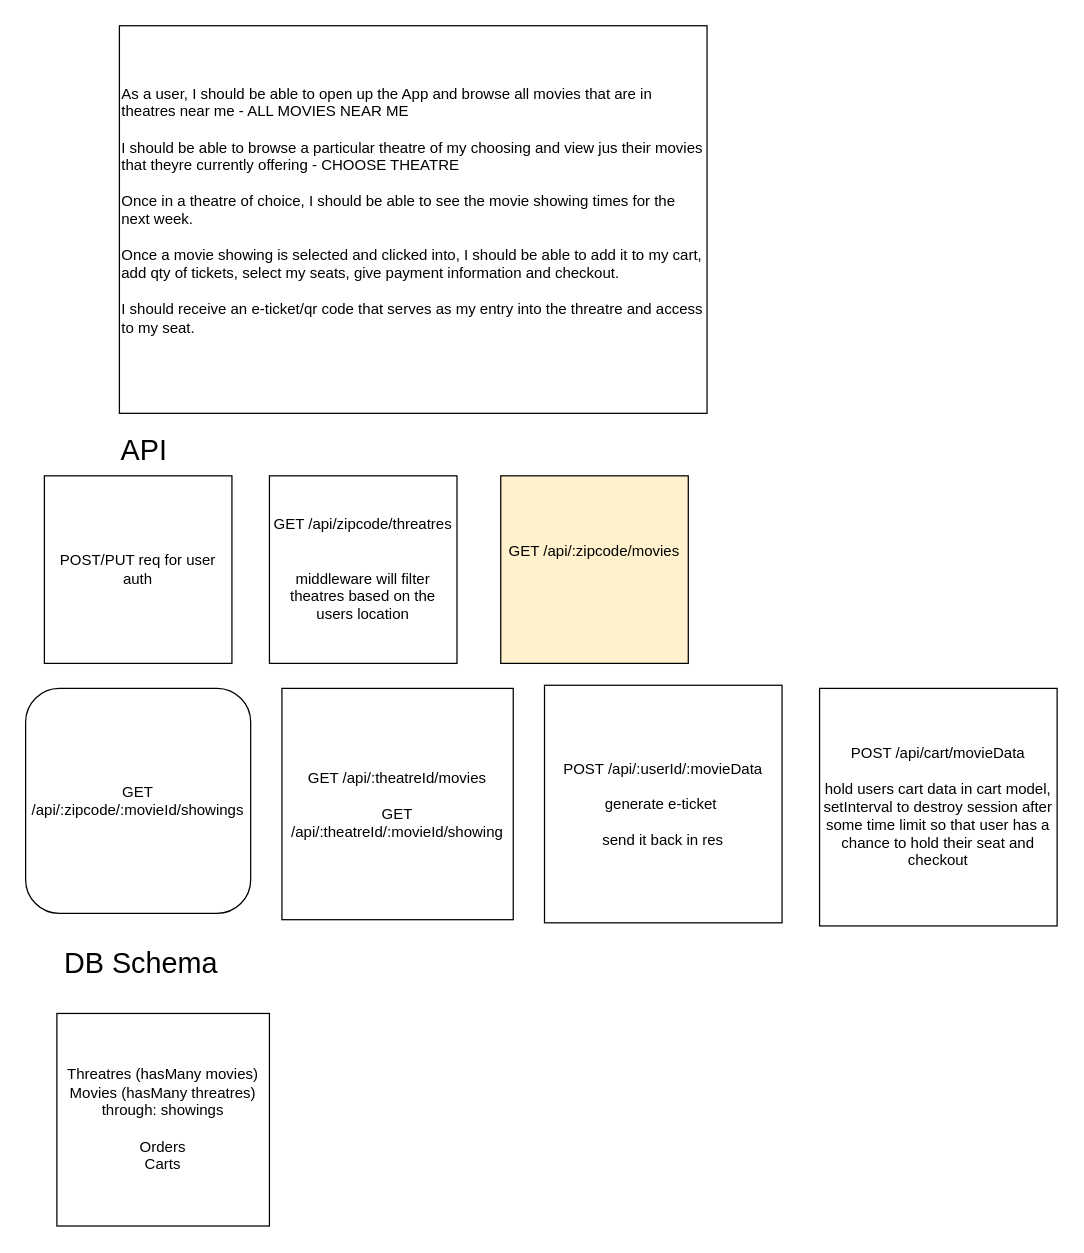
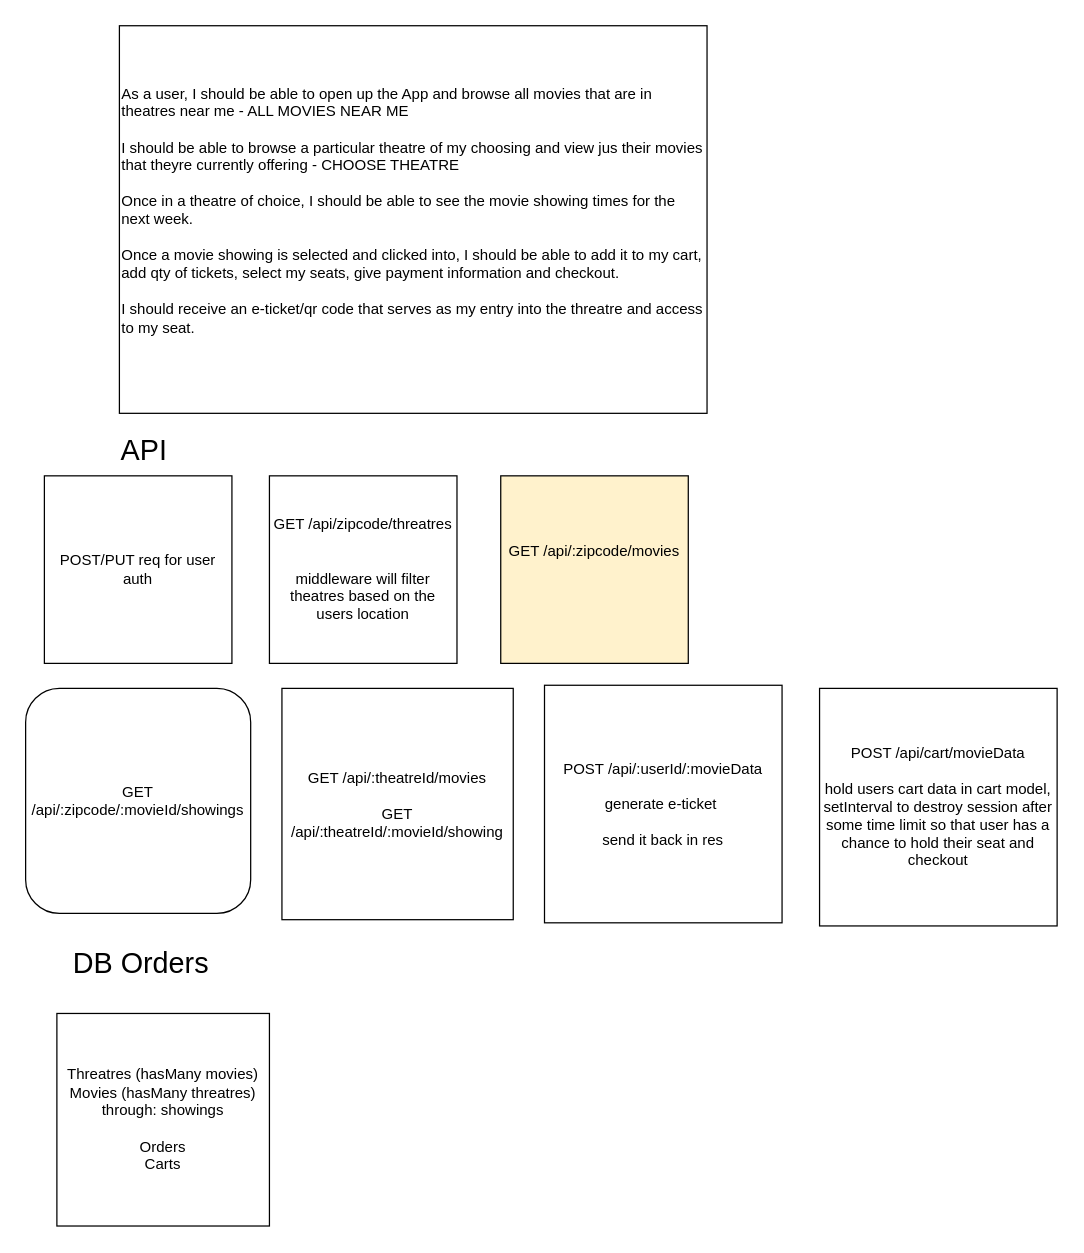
(141, 963) -> (141, 963)
